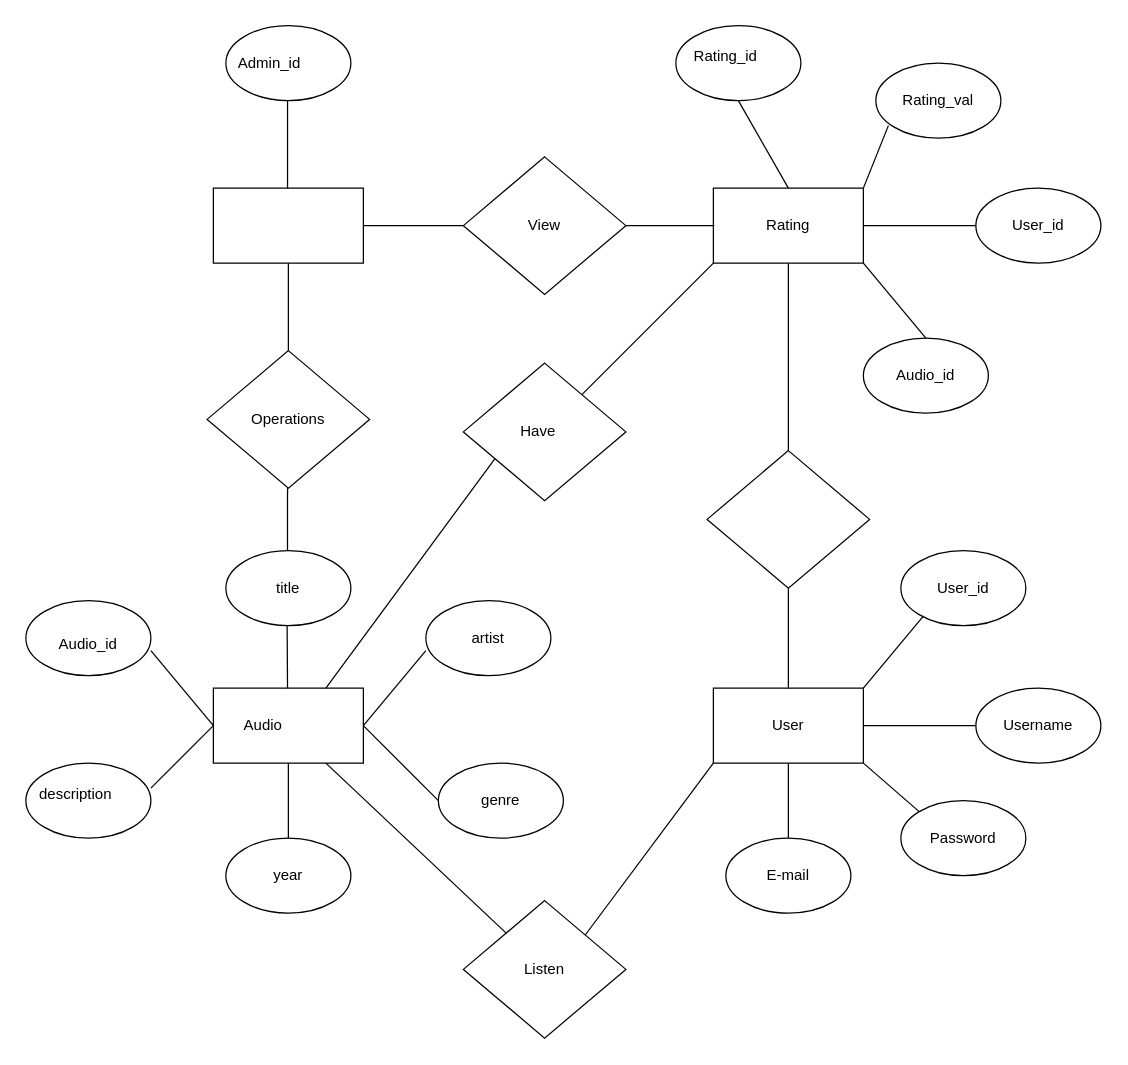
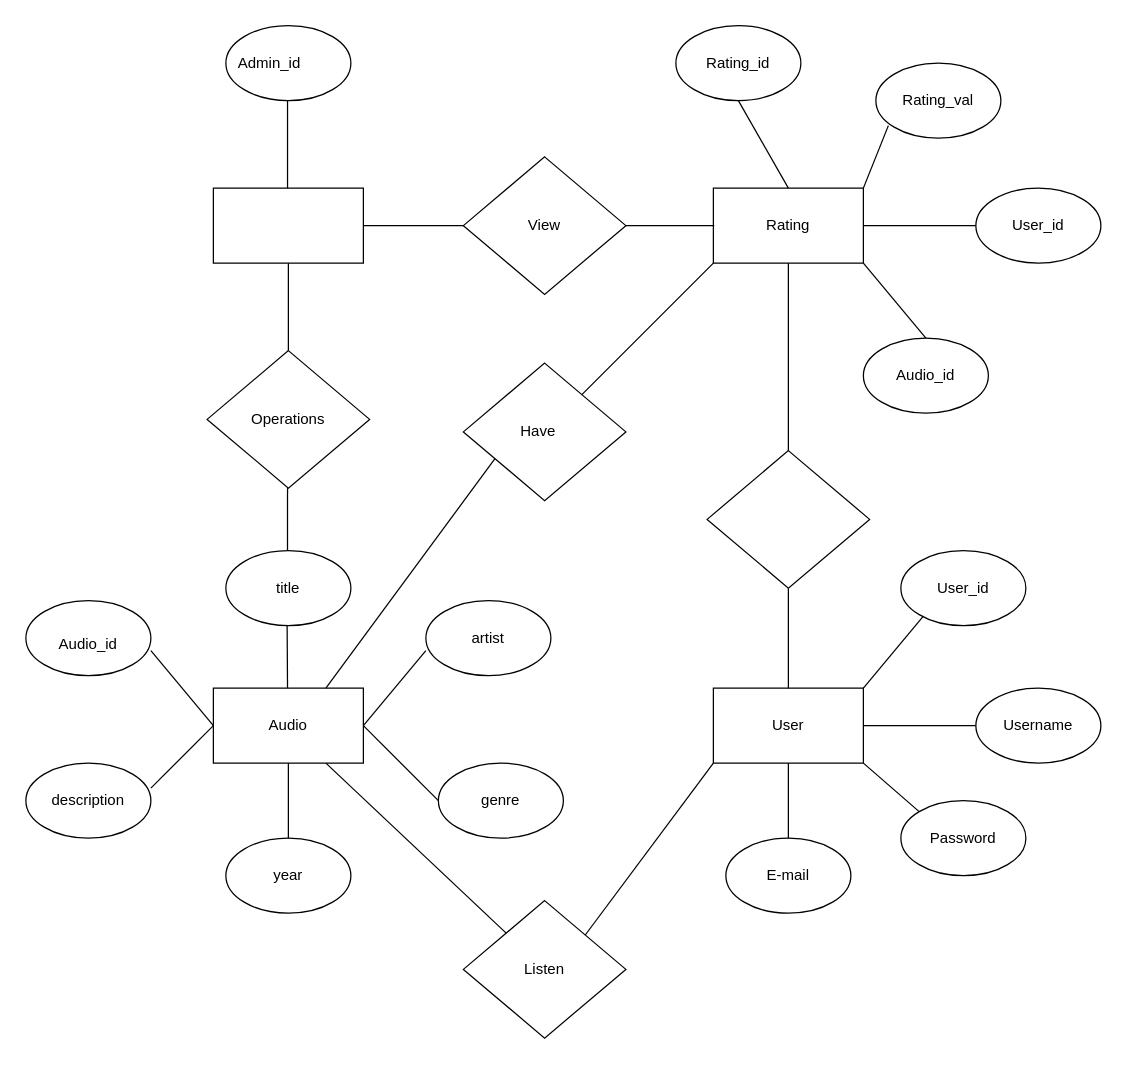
(726, 57) -> (738, 63)
(263, 726) -> (288, 726)
(76, 794) -> (88, 801)
